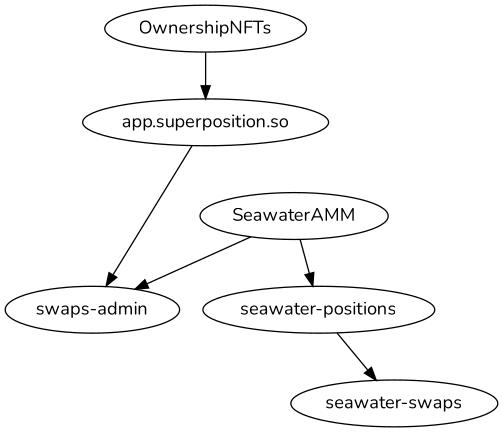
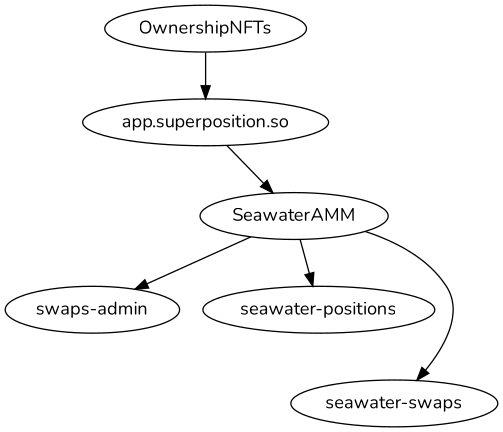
(153, 210) -> (245, 165)
(352, 352) -> (444, 283)
